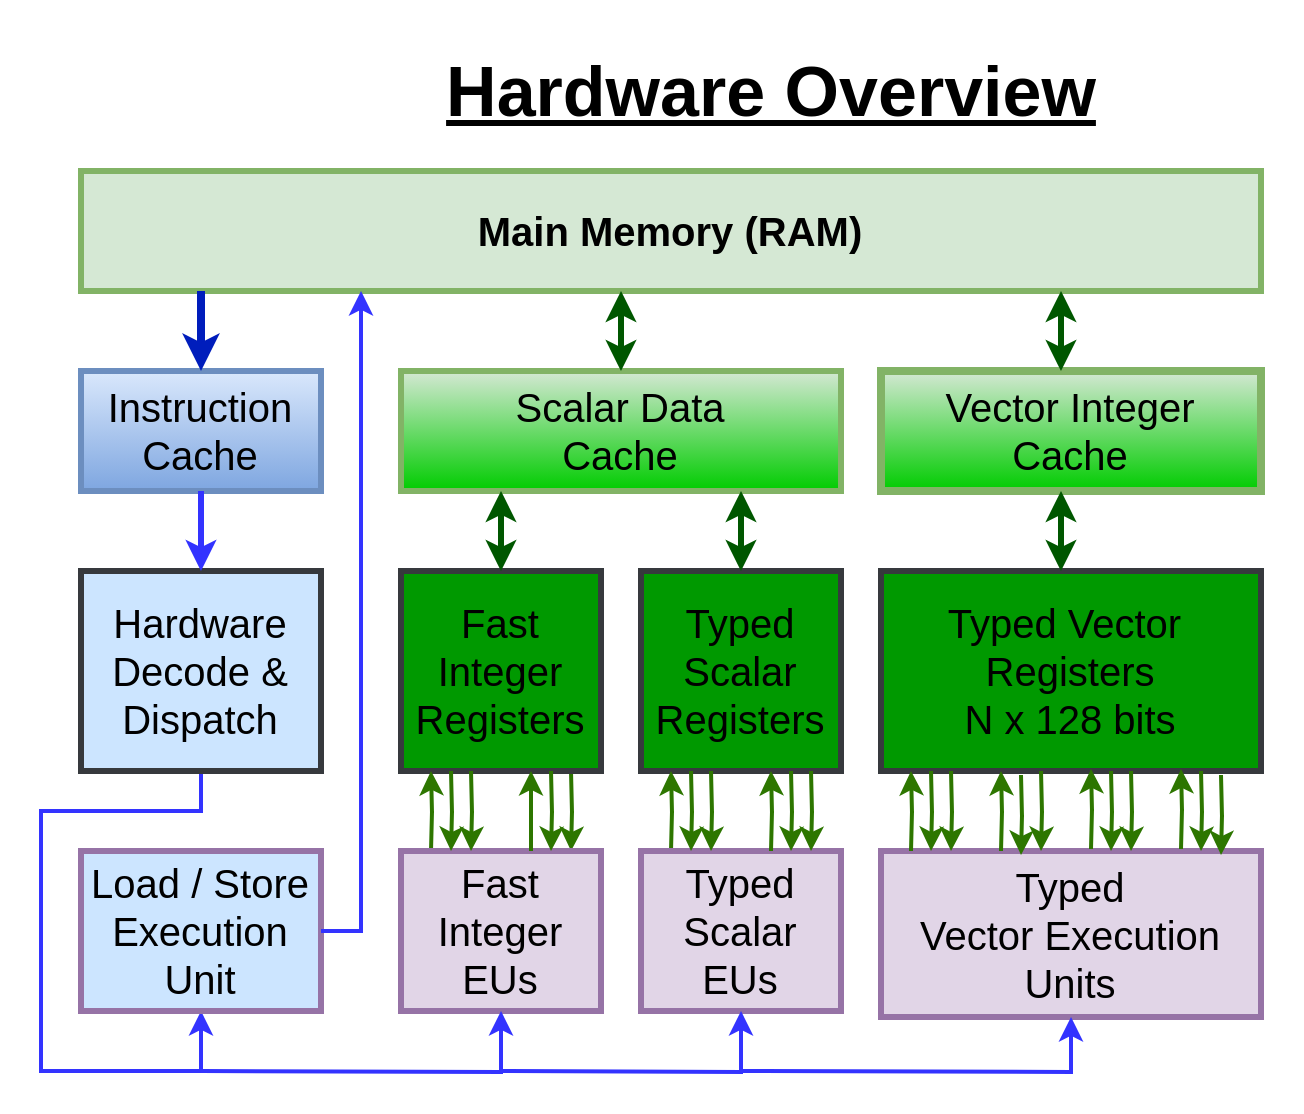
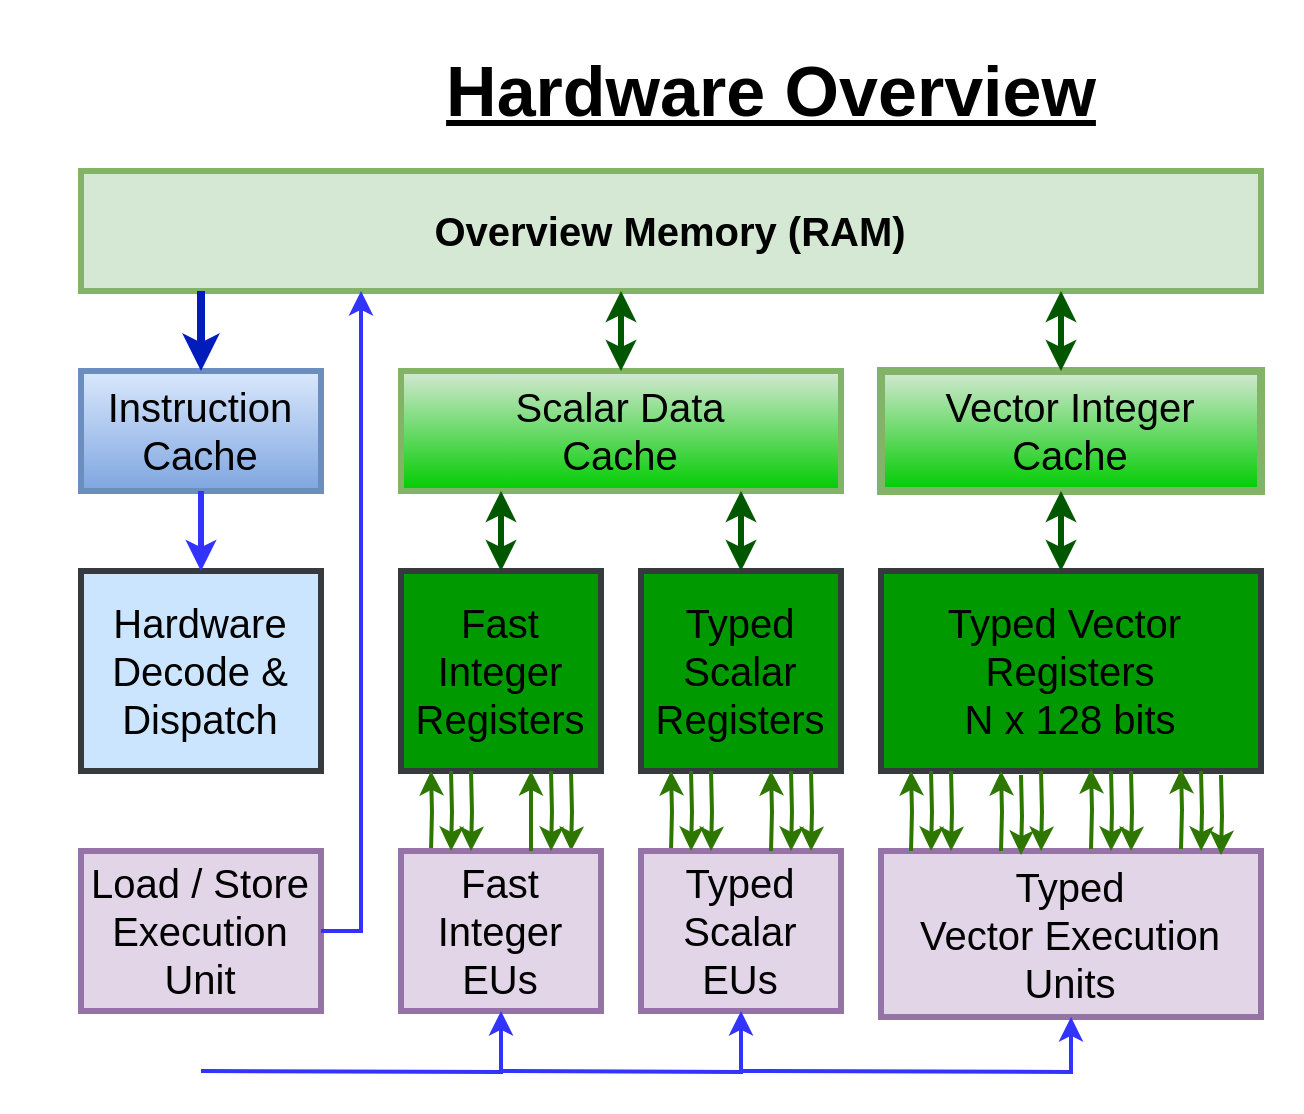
(671, 231) -> (671, 231)
(201, 931) -> (201, 931)
(41, 943) -> none
